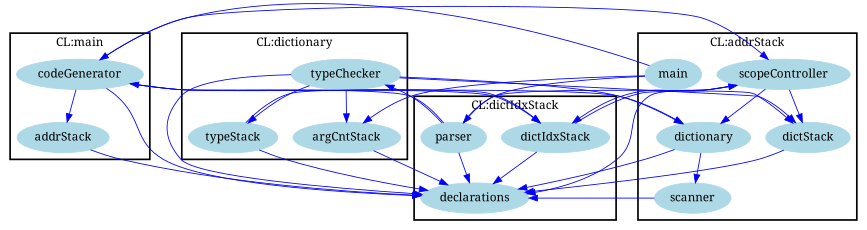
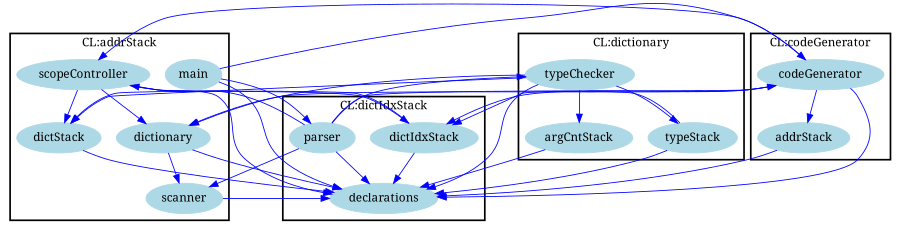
(80, 43) -> (821, 43)
(504, 83) -> (268, 141)
none -> (262, 164)
